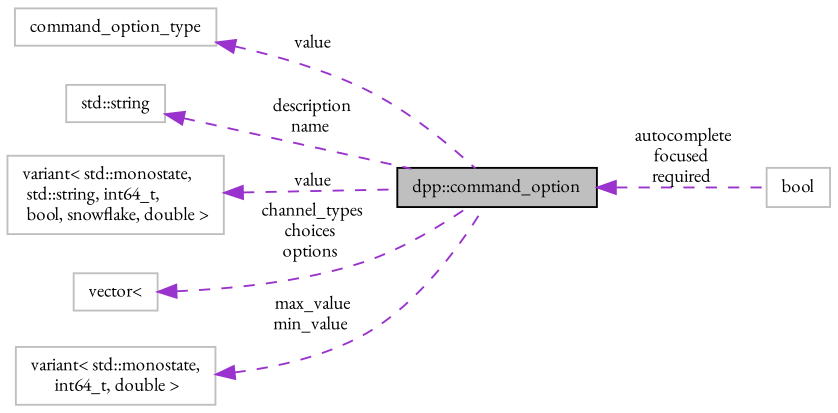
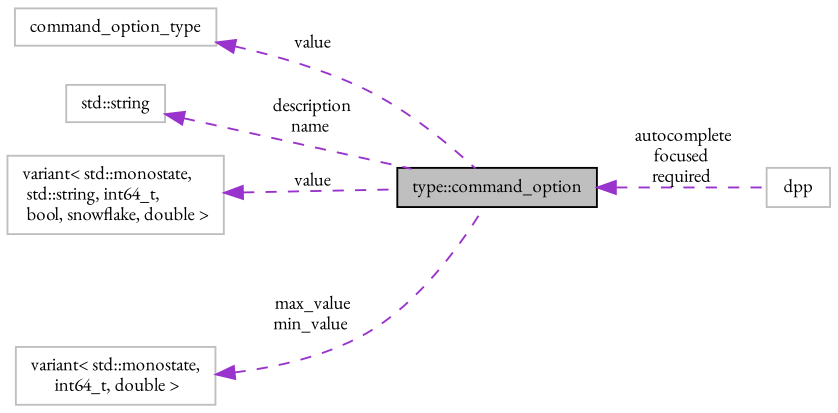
(497, 187) -> (497, 187)
(798, 187) -> (798, 187)
(116, 292) -> none
